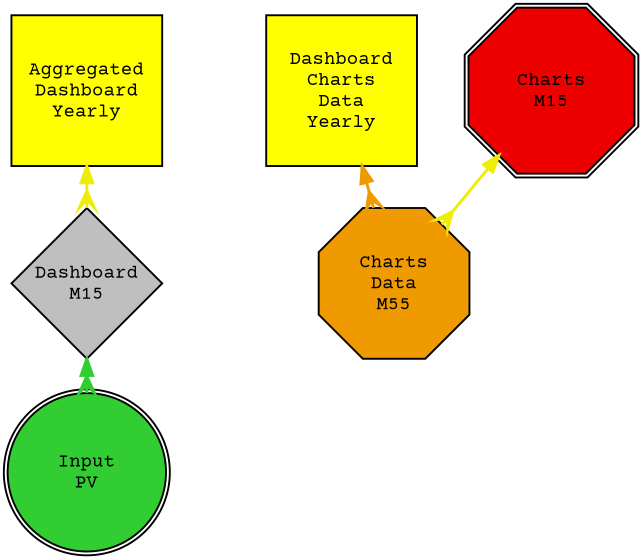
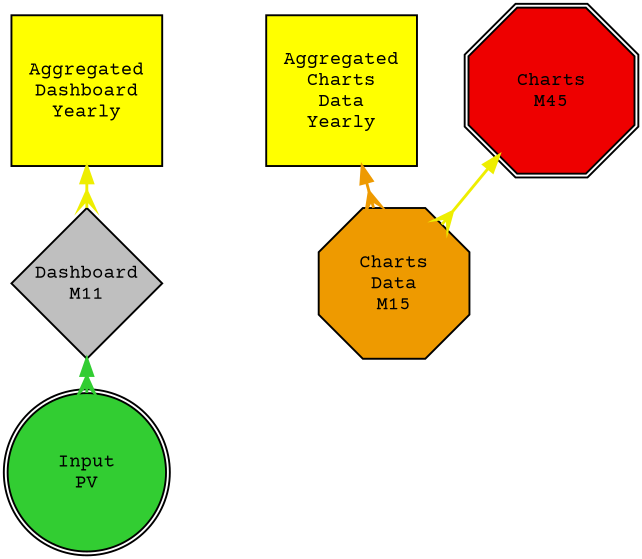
(342, 91) -> (342, 91)
(552, 91) -> (552, 91)
(87, 283) -> (87, 283)
(394, 283) -> (394, 283)
